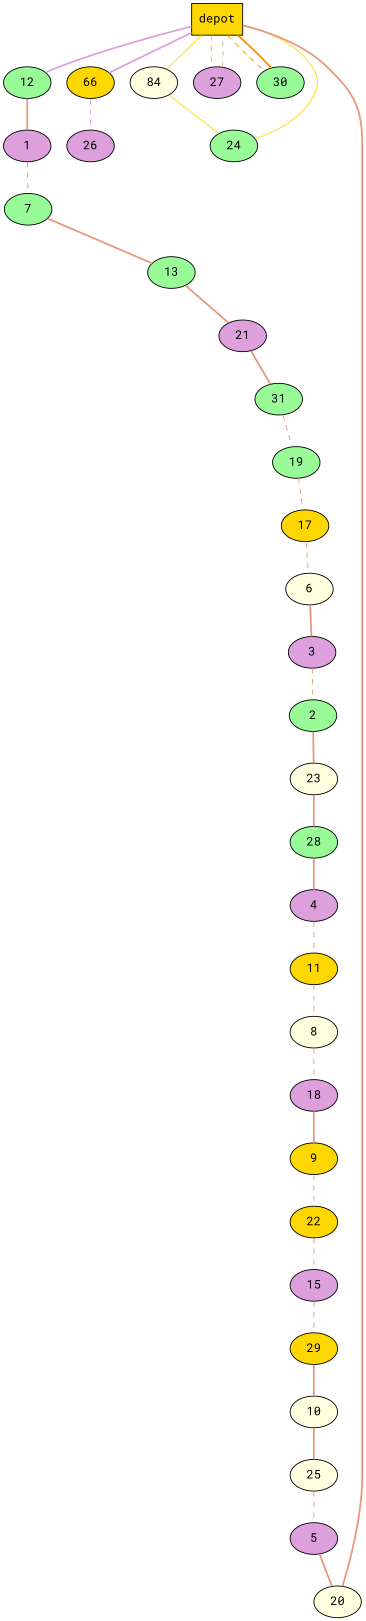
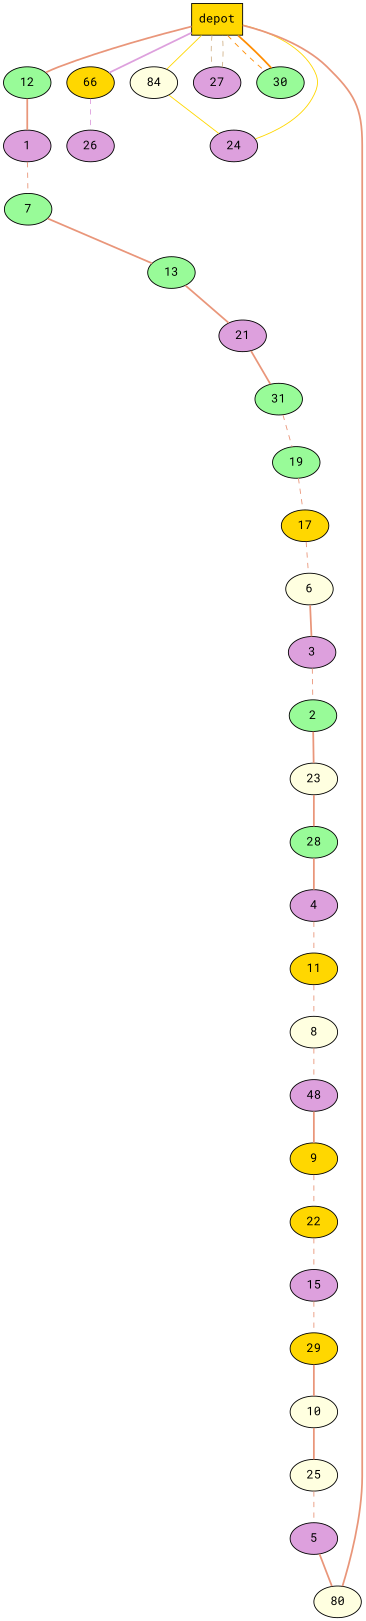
(118, 47) -> (118, 47)
(234, 146) -> (234, 146)
(314, 1095) -> (314, 1095)
(338, 1602) -> (338, 1602)
